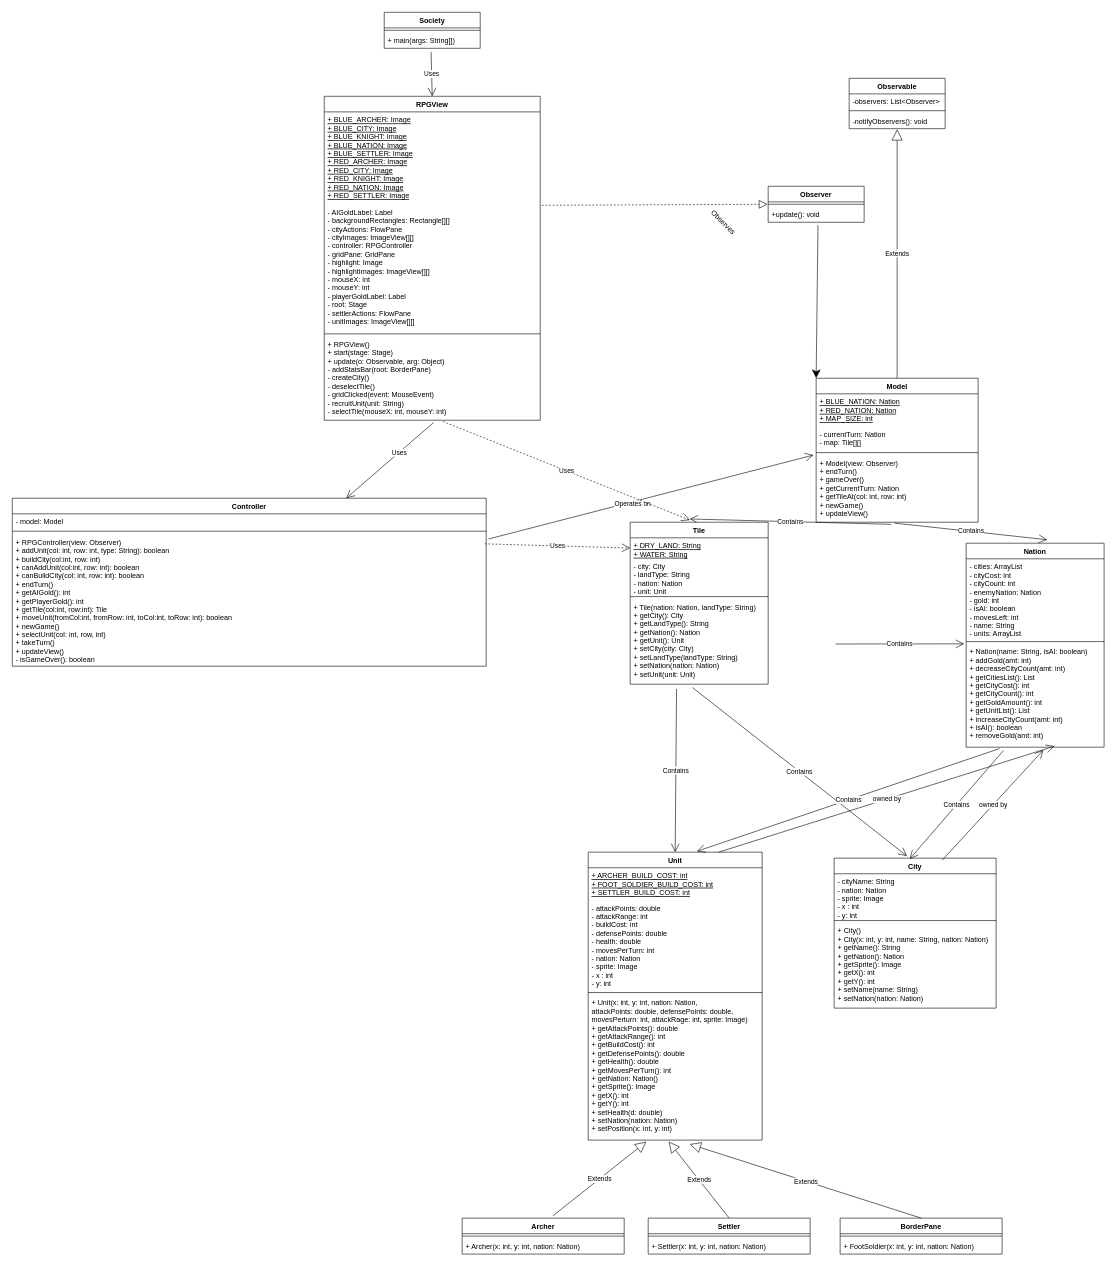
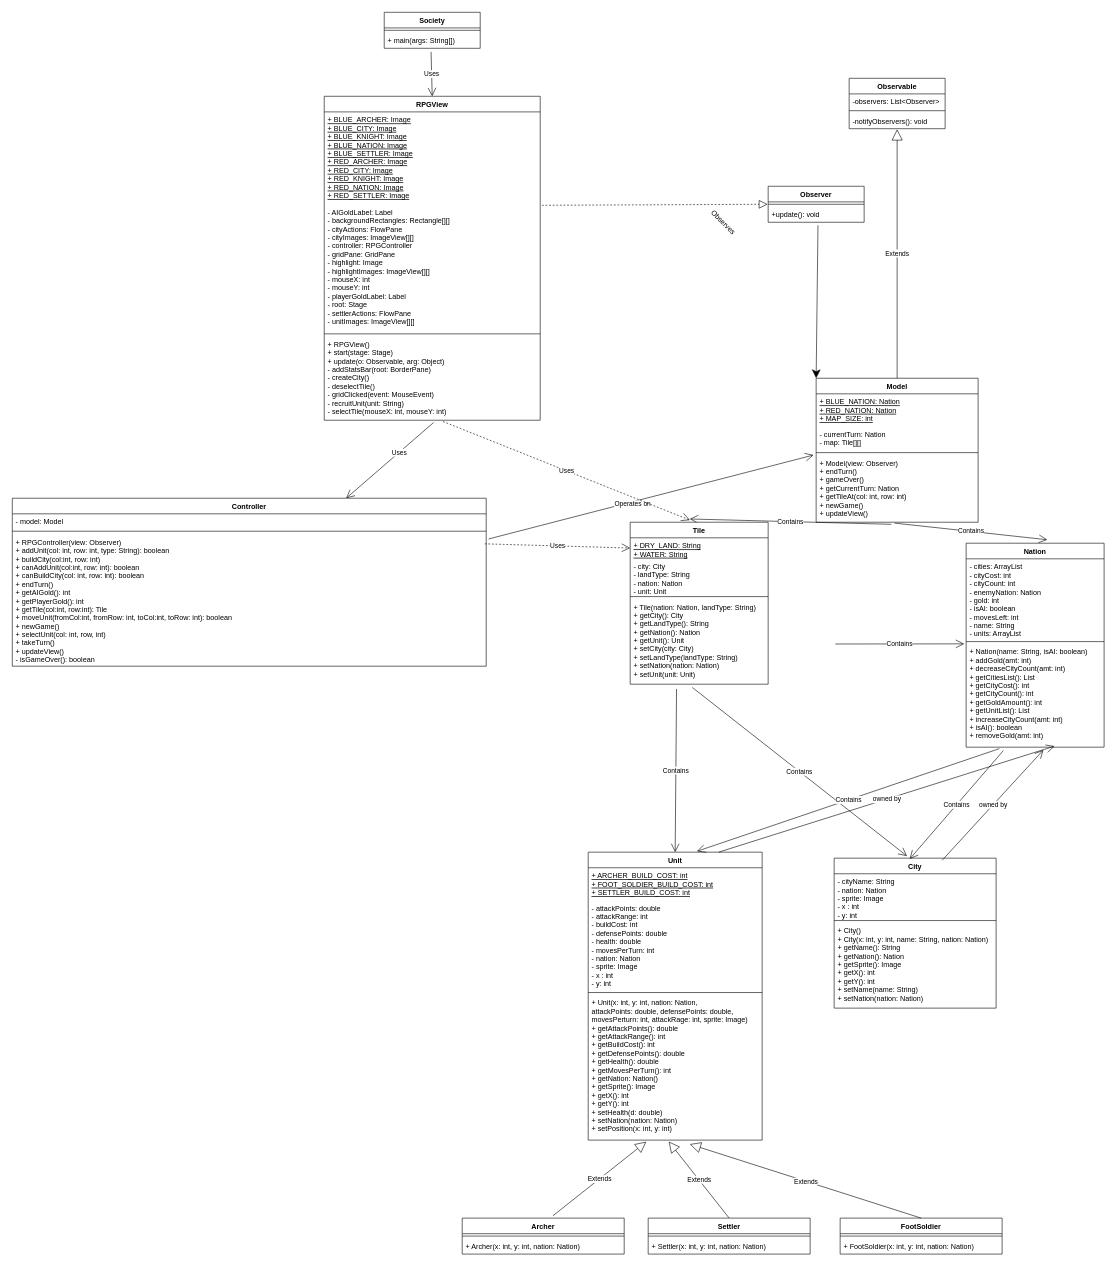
(921, 1226) -> (921, 1226)
